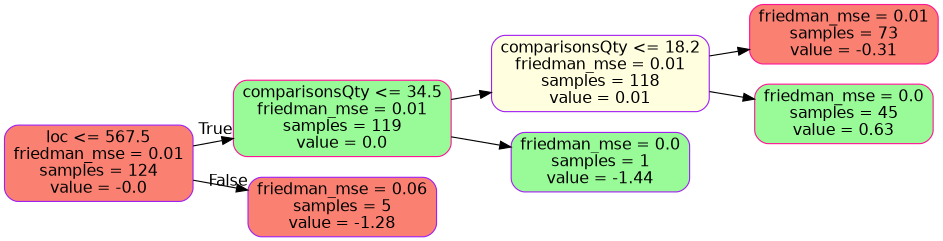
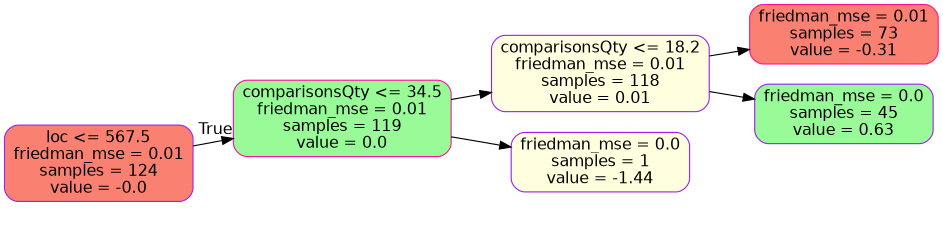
(844, 114) -> (844, 114)
(600, 162) -> (600, 162)
(342, 207) -> none
